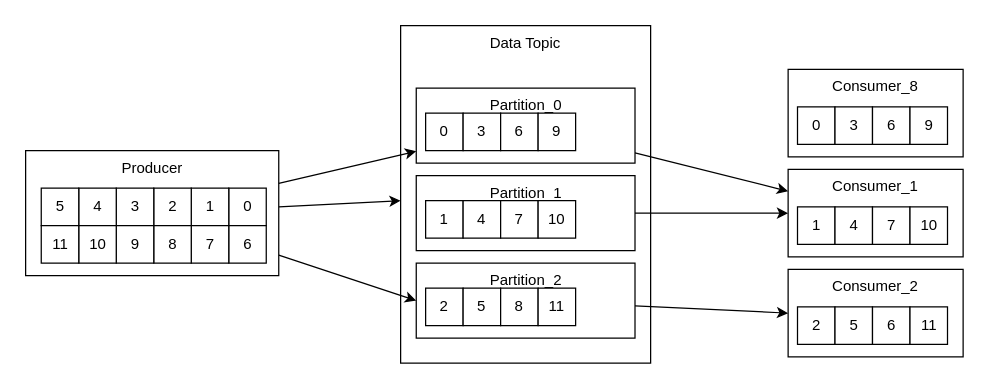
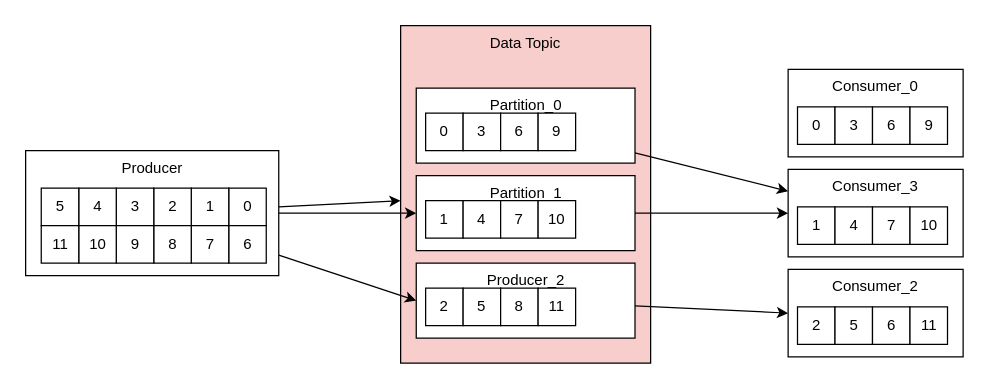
(526, 43) -> (526, 43)
(876, 87) -> (876, 87)
(343, 168) -> (343, 213)
(876, 187) -> (876, 187)
(526, 281) -> (526, 281)
